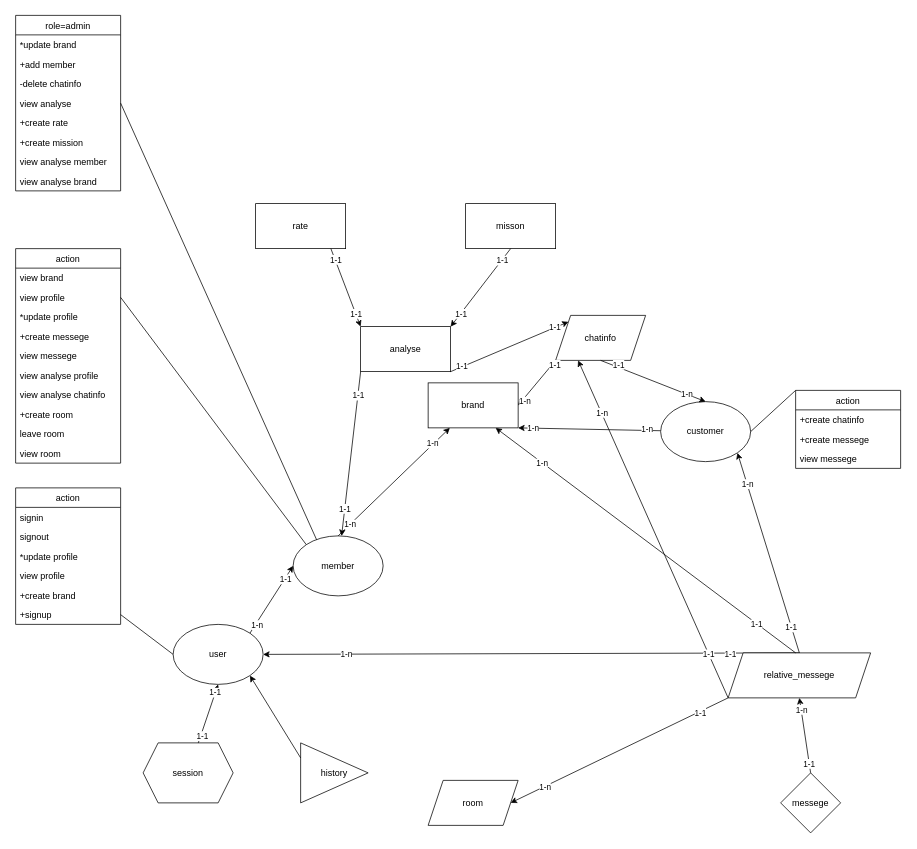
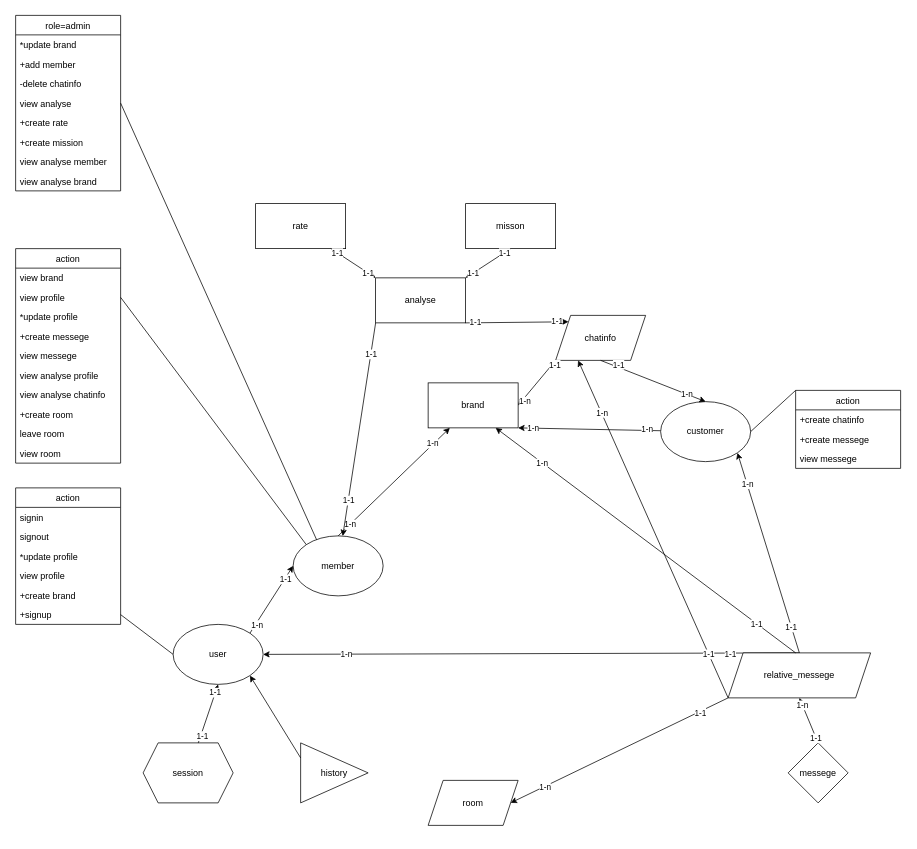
(405, 349) -> (420, 300)
(810, 803) -> (818, 773)
